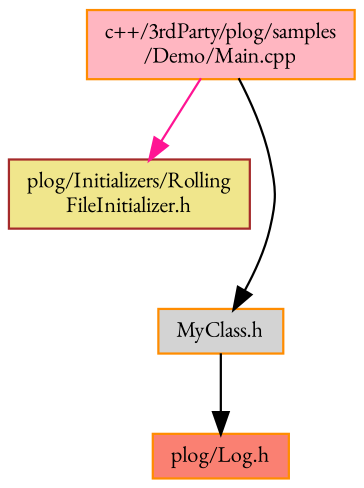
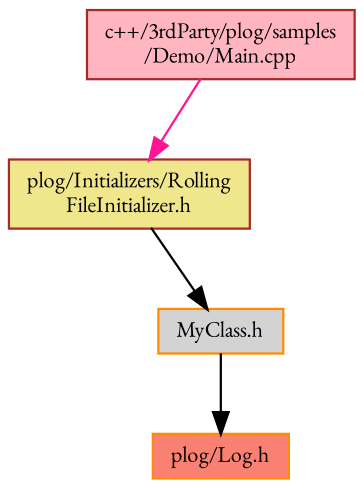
(221, 45) -> (221, 45)
(274, 184) -> (173, 259)
